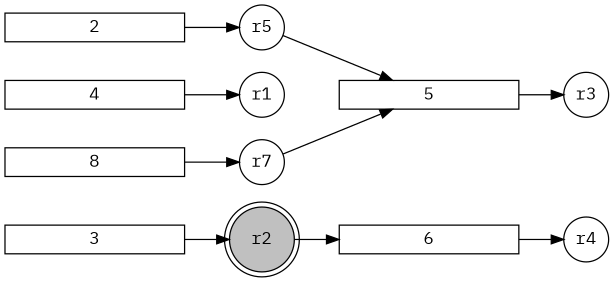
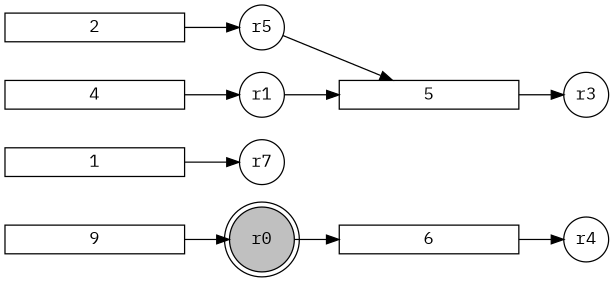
(332, 134) -> (306, 95)
(95, 162) -> (95, 162)
(95, 239) -> (95, 239)
(262, 239) -> (262, 239)
